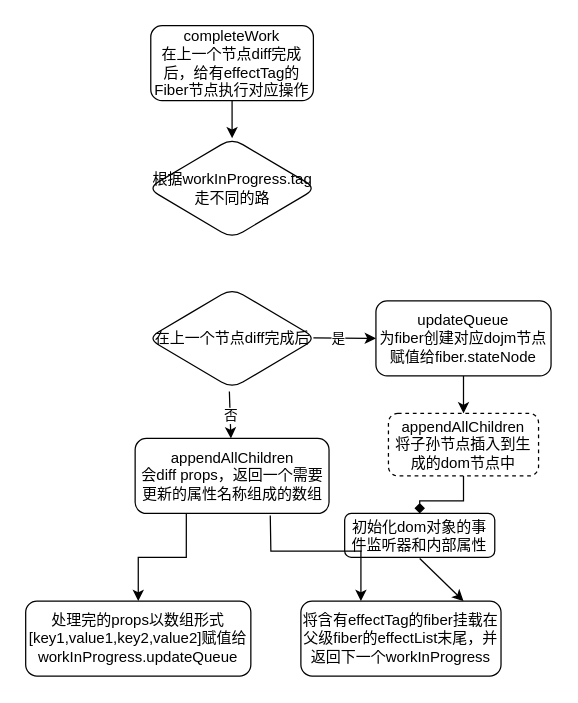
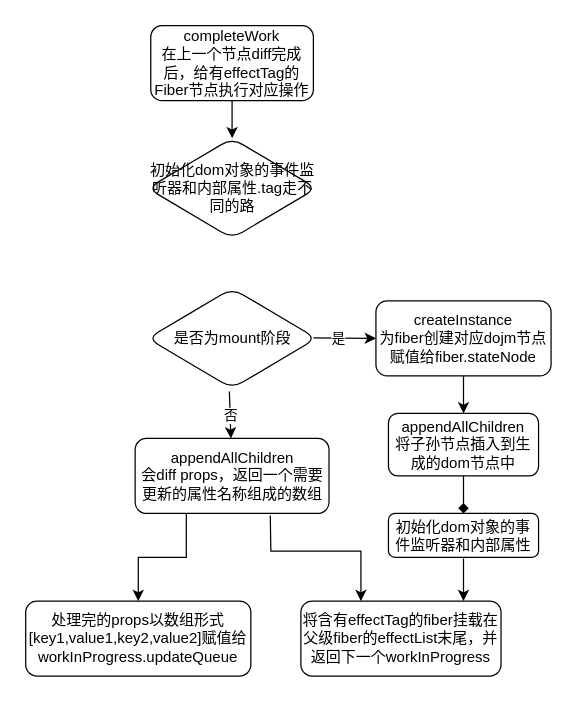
(233, 188) -> (233, 188)
(233, 338) -> (233, 338)
(463, 338) -> (463, 338)
(463, 444) -> (463, 444)
(419, 535) -> (463, 535)
